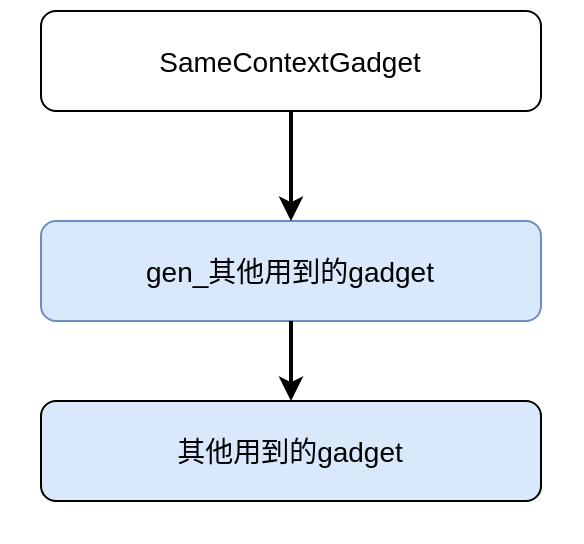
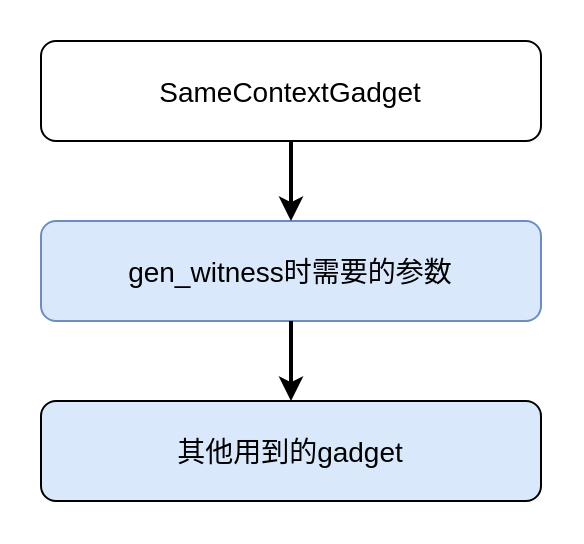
(291, 61) -> (291, 91)
(291, 271) -> (291, 271)
